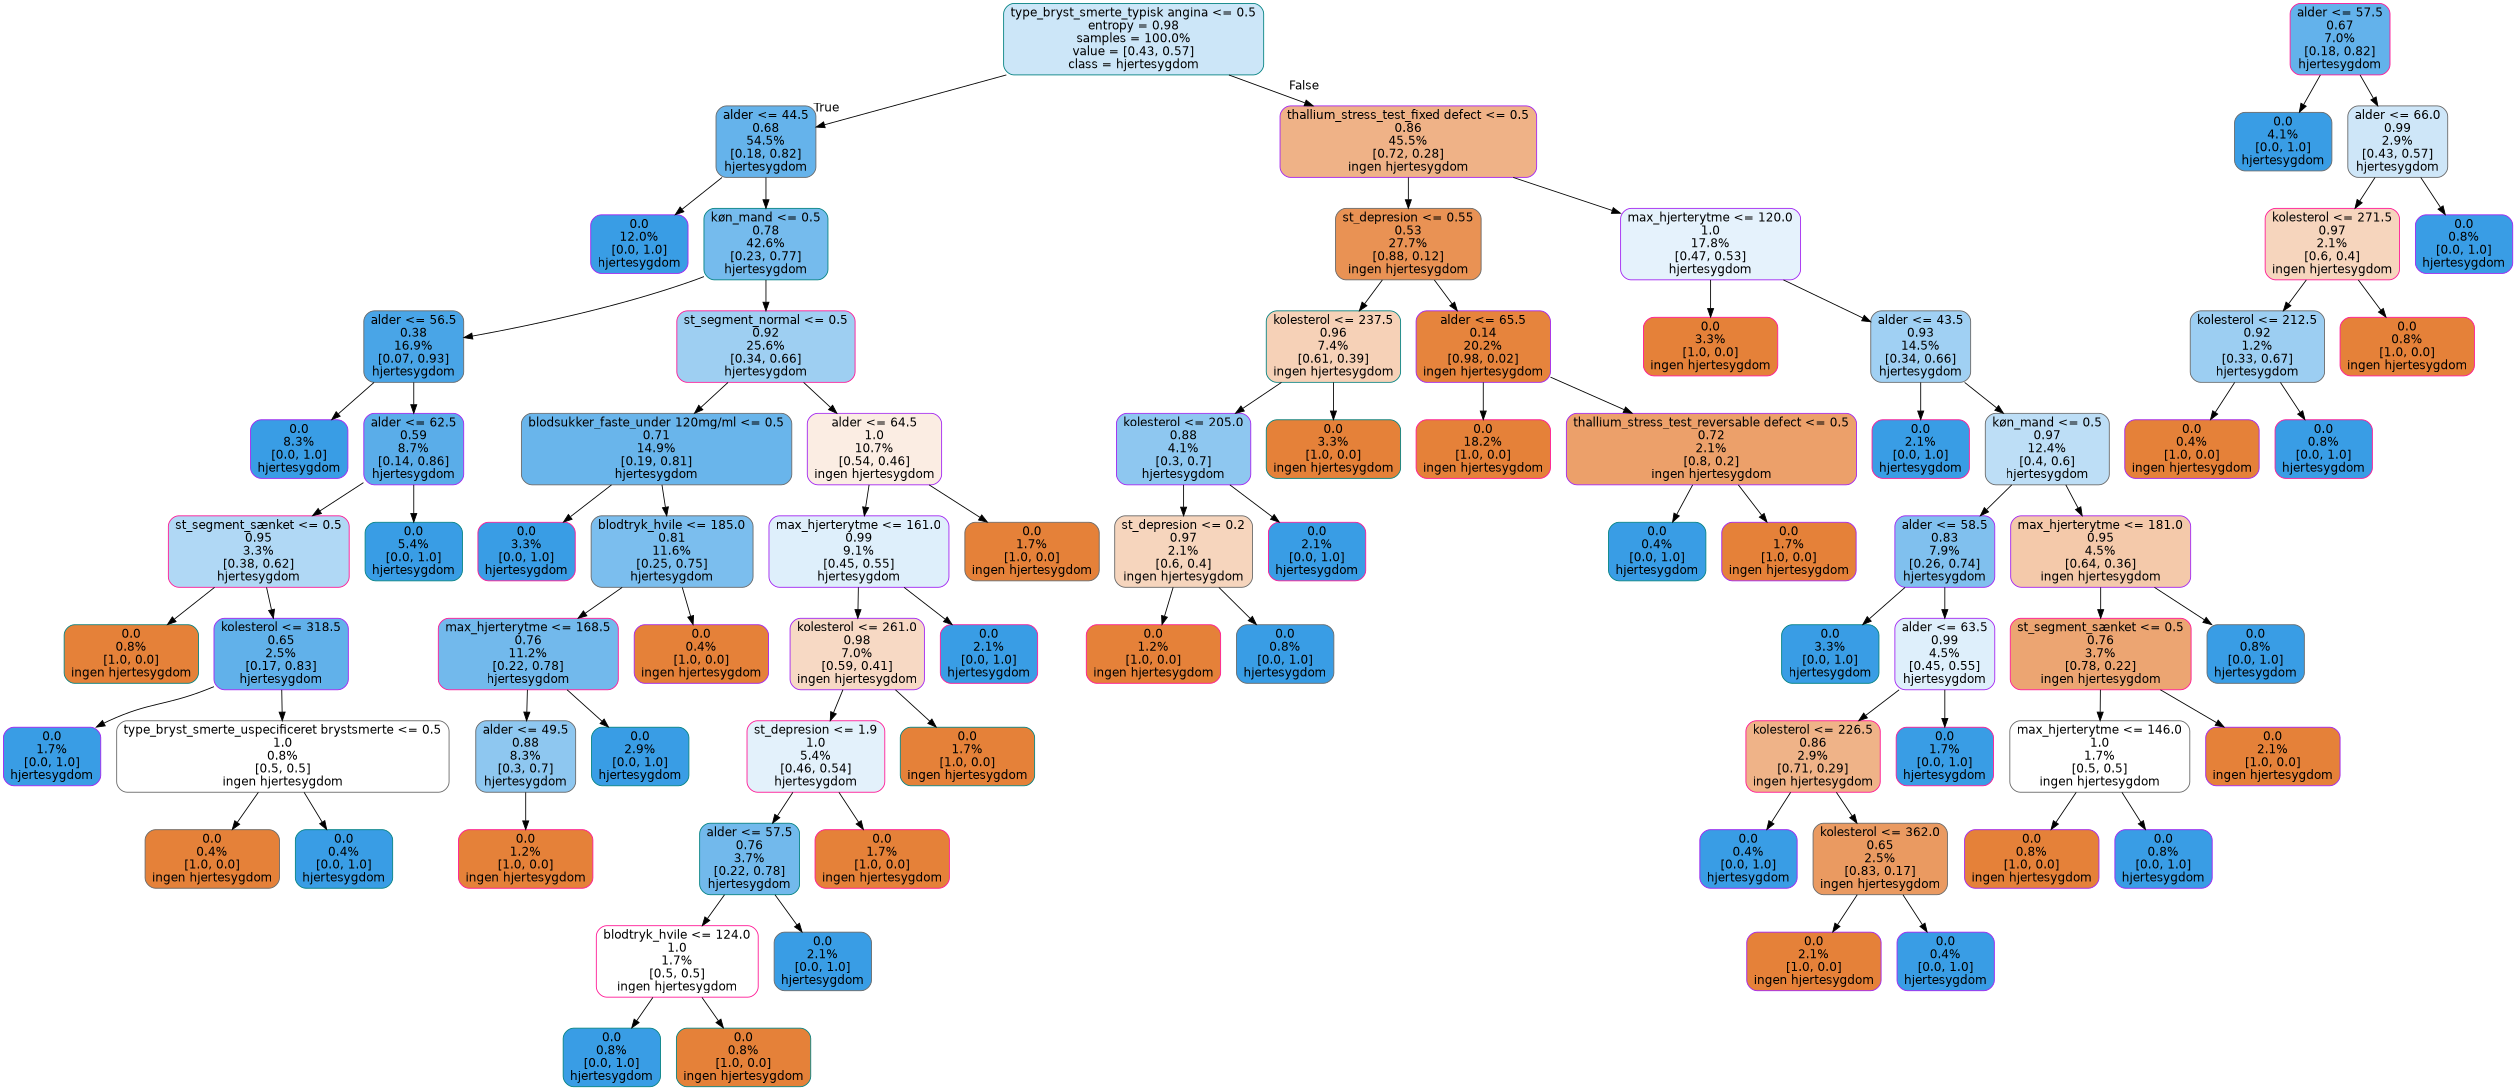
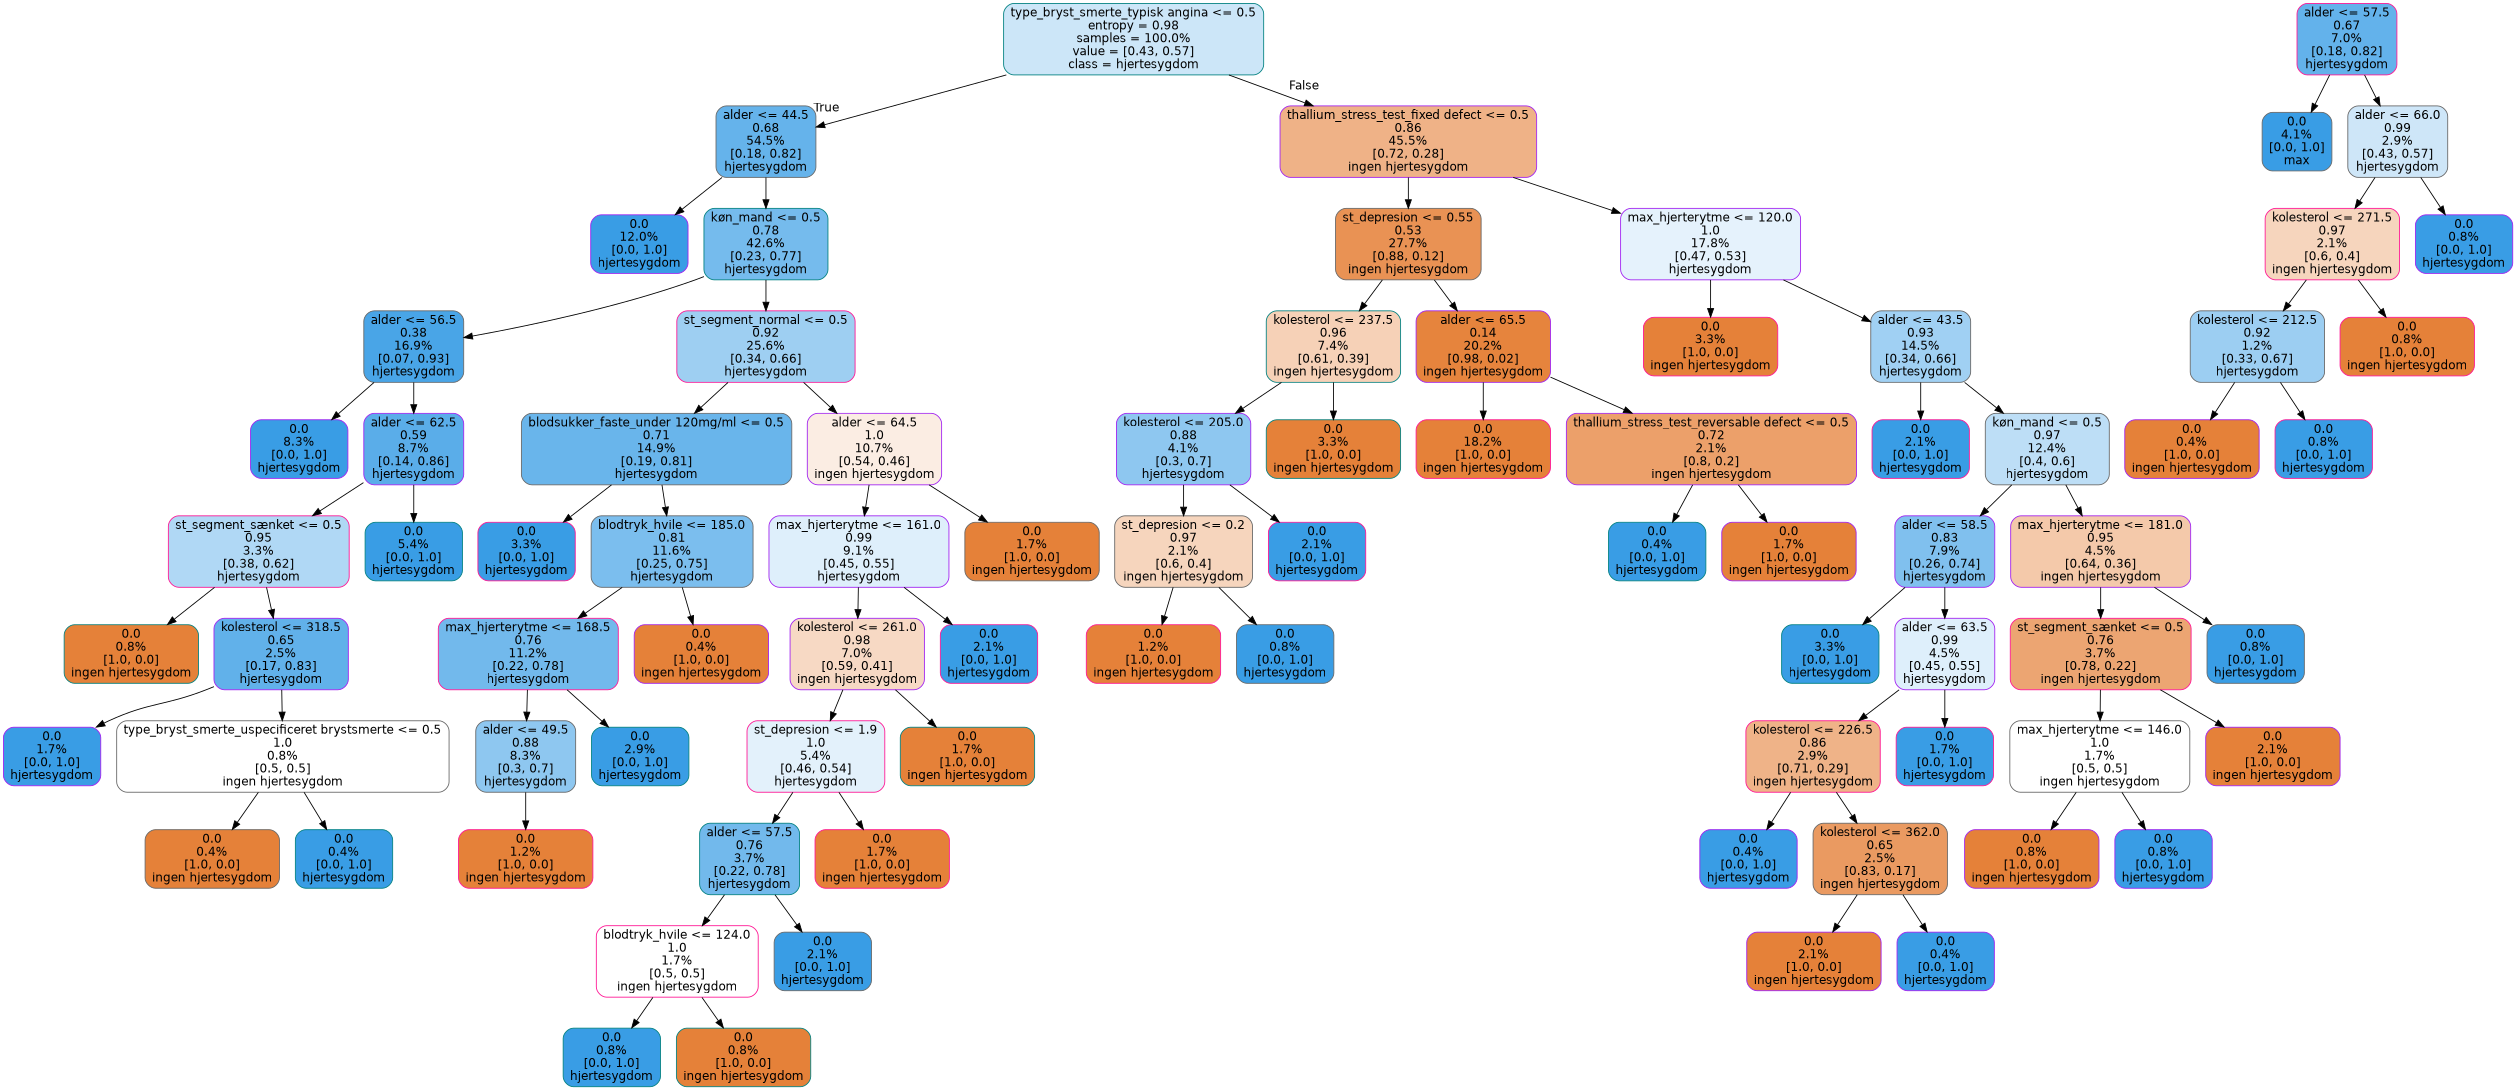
(2283, 142) -> (2297, 142)
